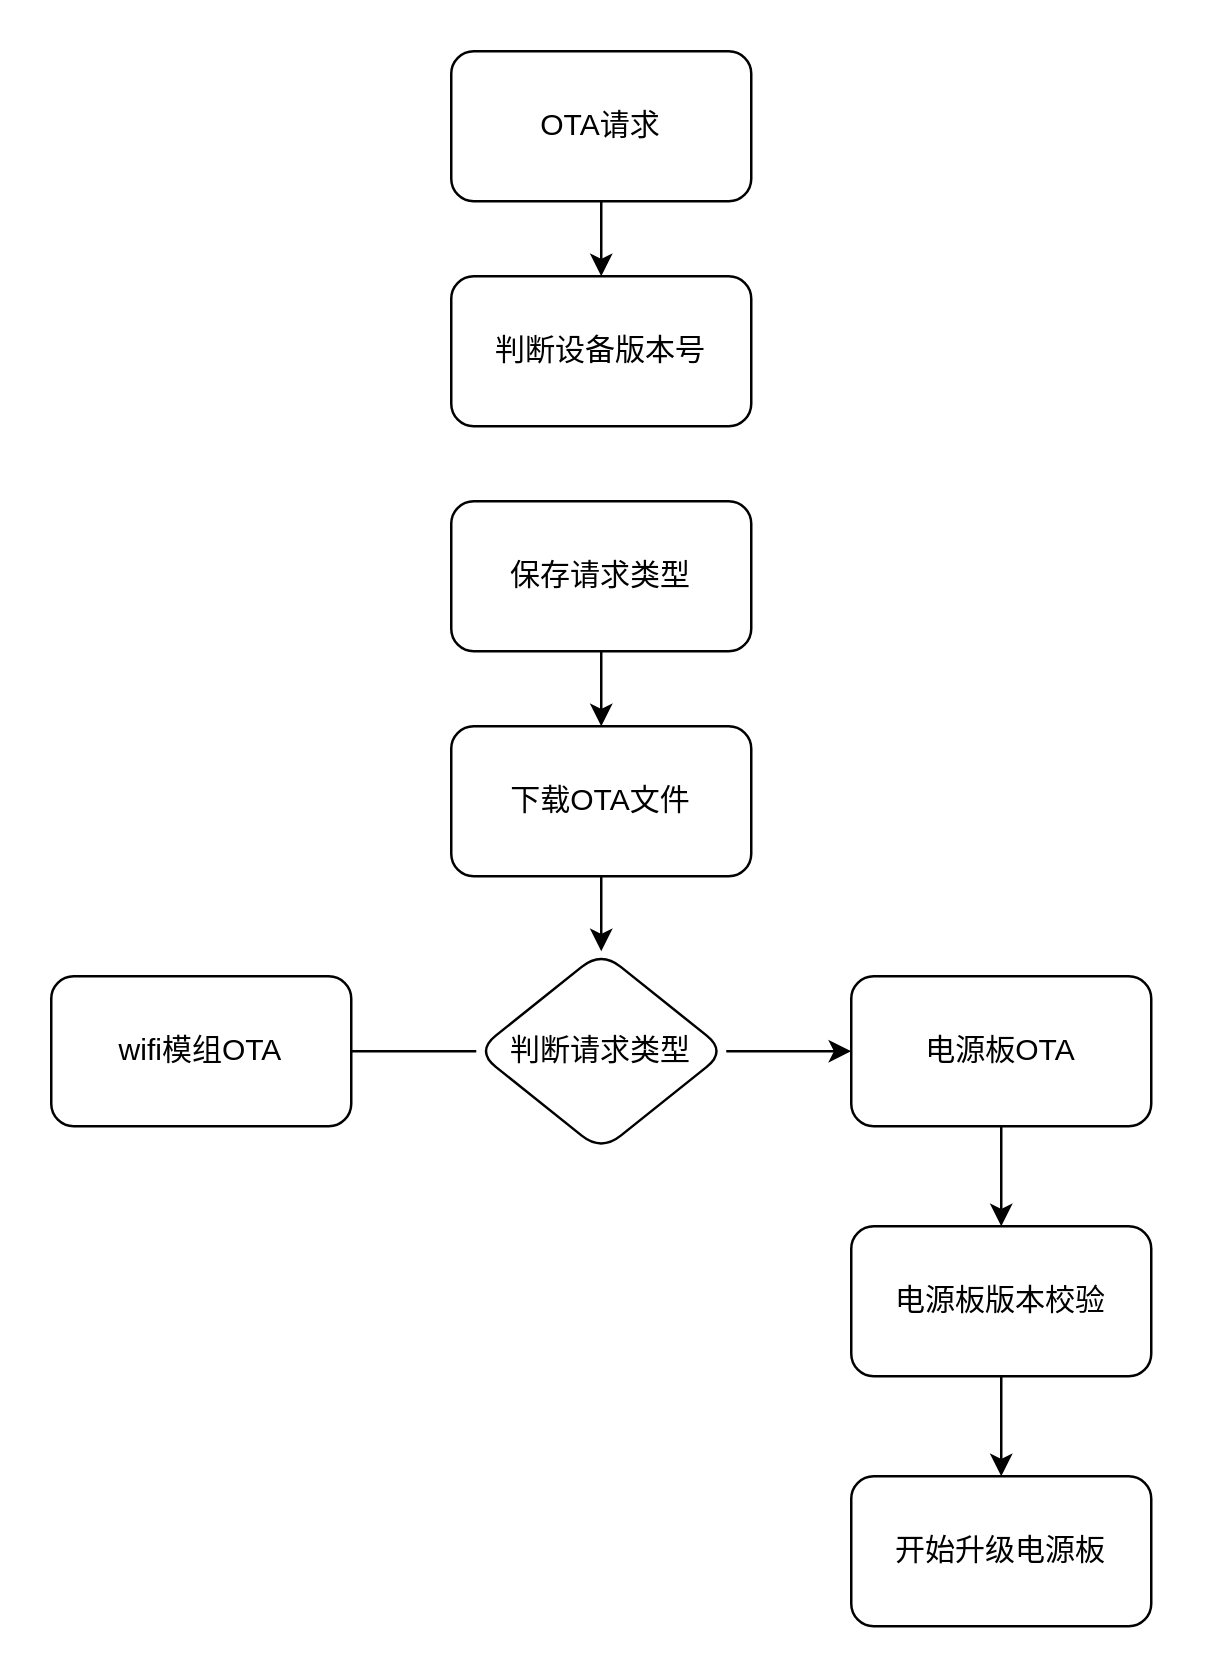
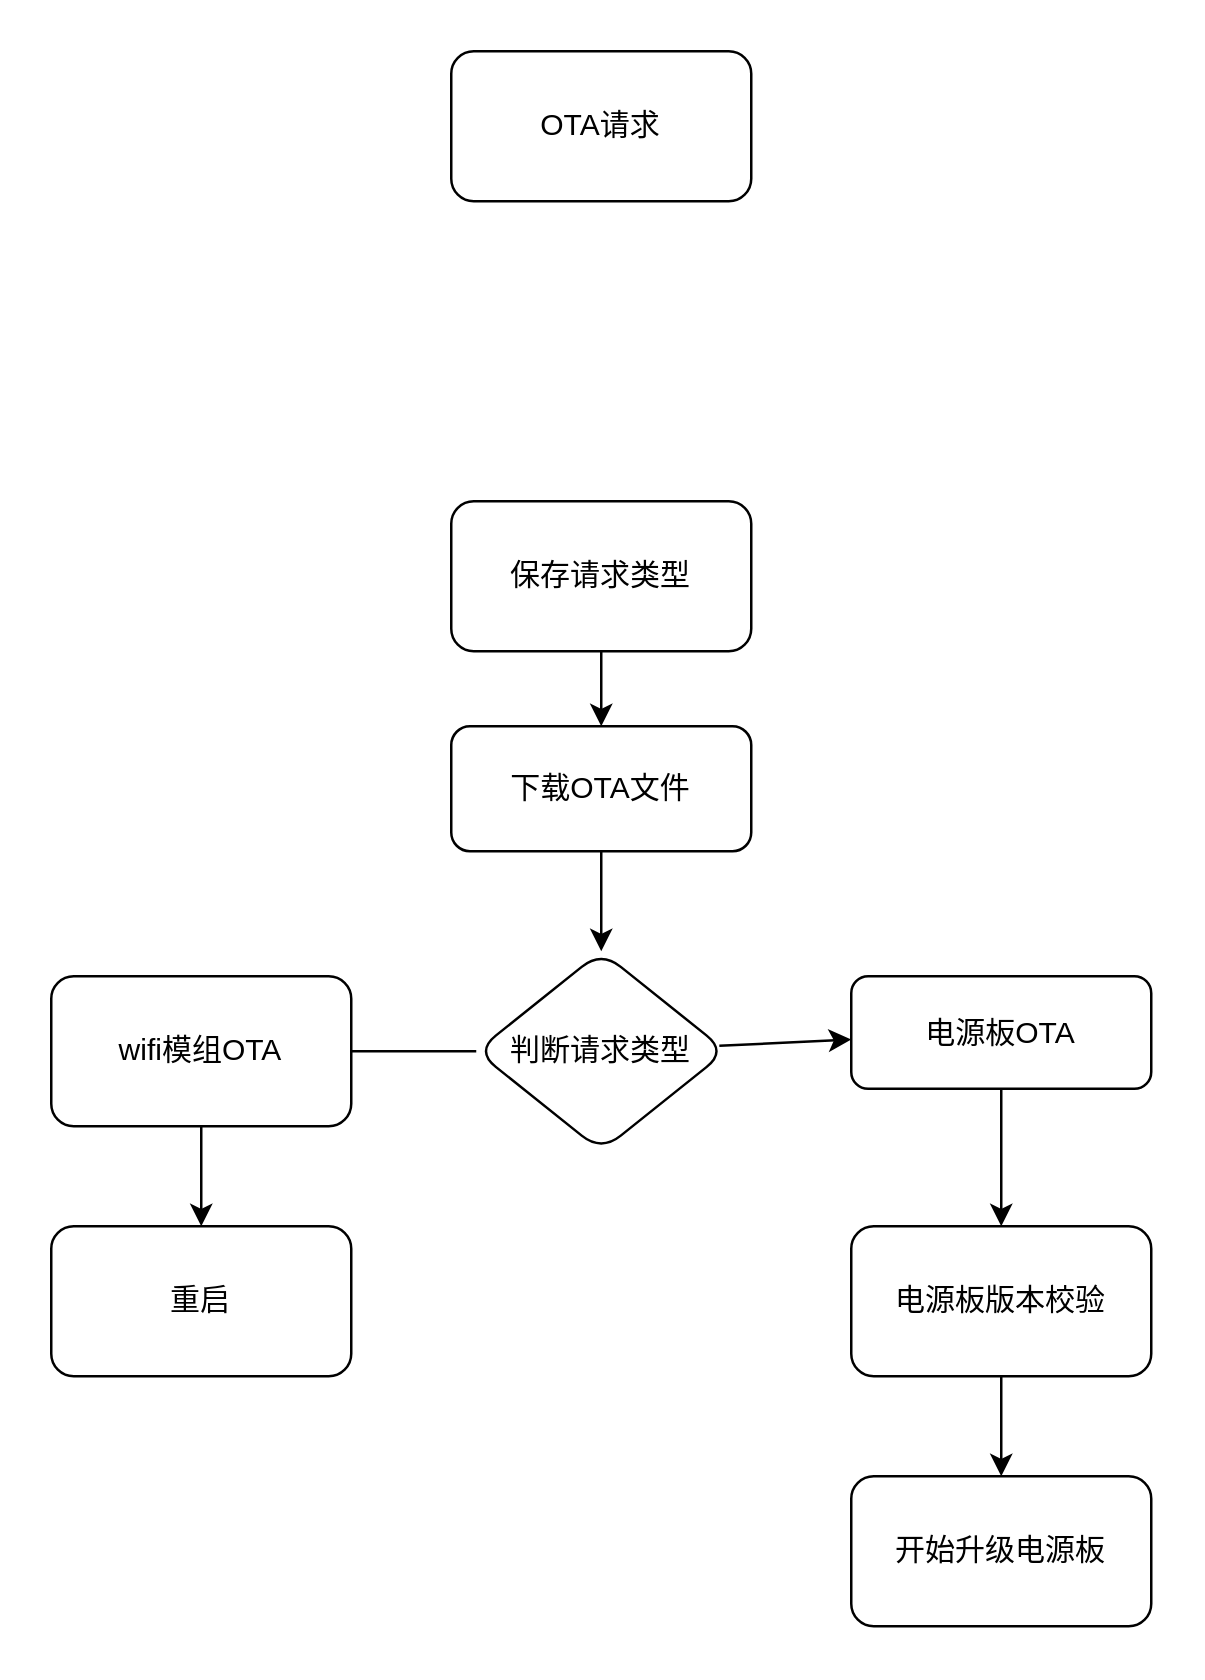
(601, 230) -> none
(601, 351) -> none
(601, 801) -> (601, 789)
(1001, 1051) -> (1001, 1033)
none -> (201, 1168)
none -> (201, 1301)
